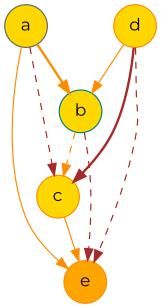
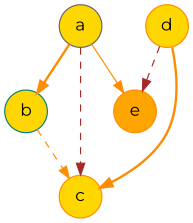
(111, 64) -> none
(120, 115) -> (169, 127)
(91, 190) -> none
(70, 233) -> none
